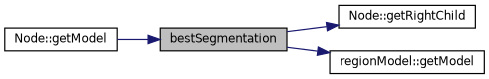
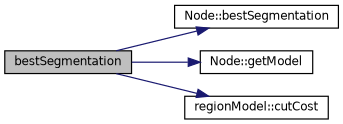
(407, 17) -> (257, 17)
(133, 39) -> (160, 62)
(407, 62) -> (257, 108)
